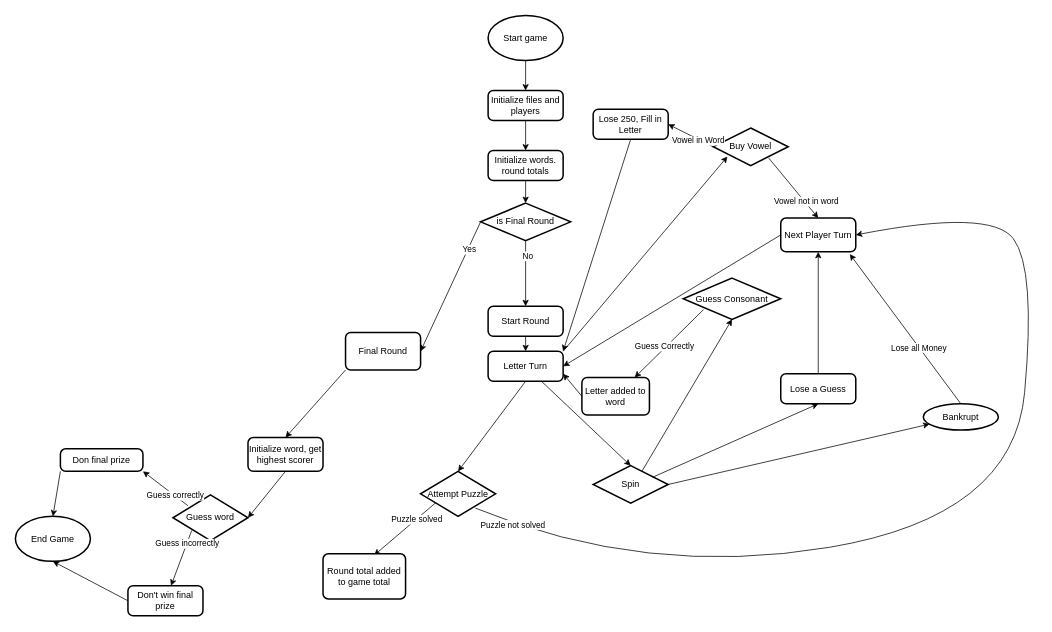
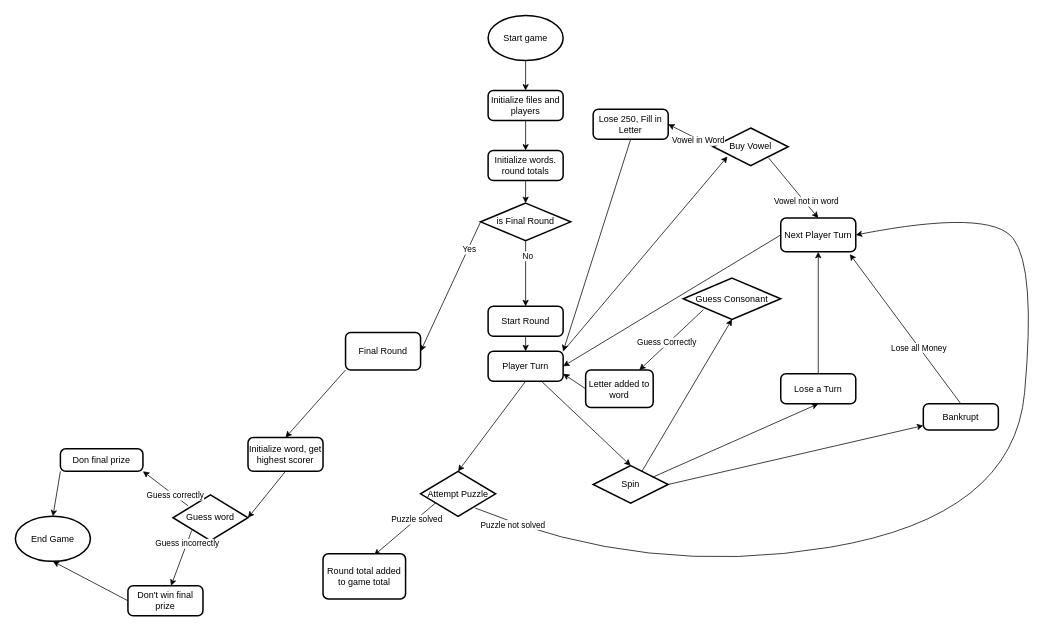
(525, 366) -> (525, 366)
(818, 389) -> (818, 389)
(615, 396) -> (619, 389)
(960, 417) -> (960, 417)
